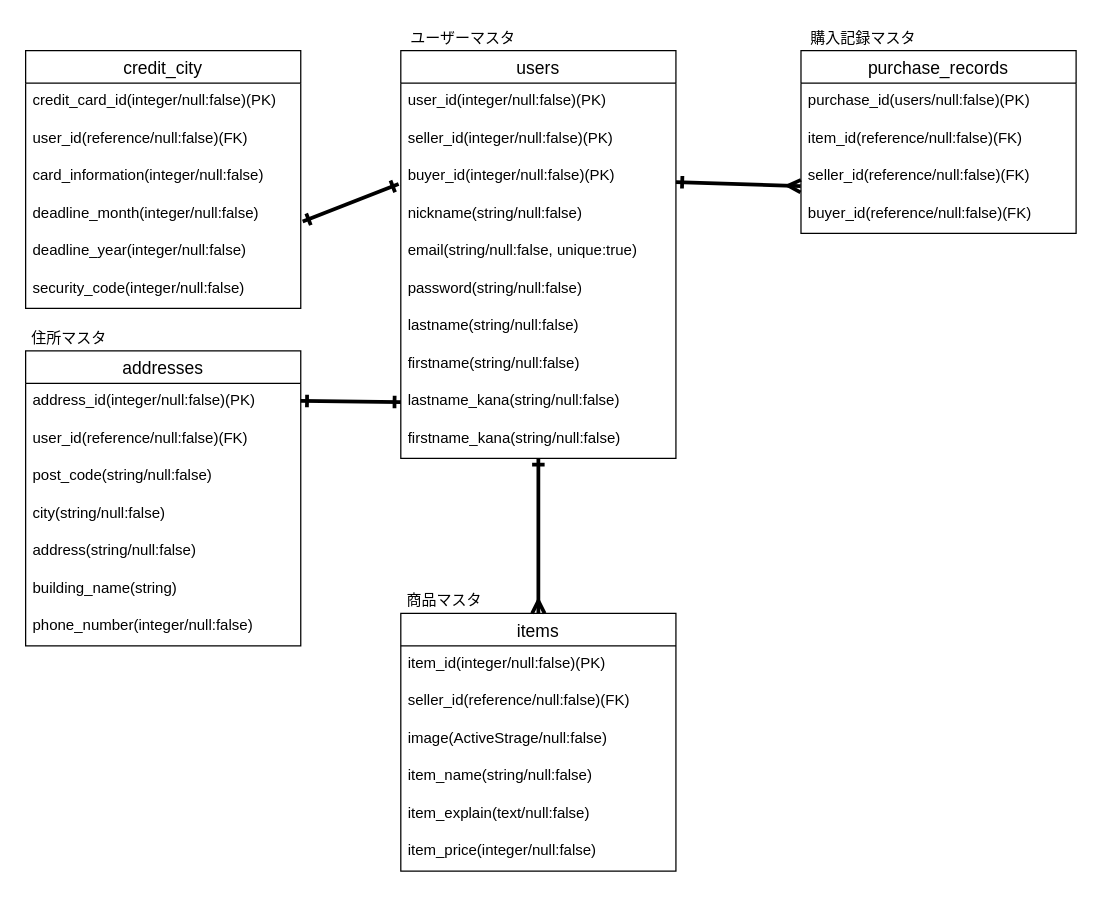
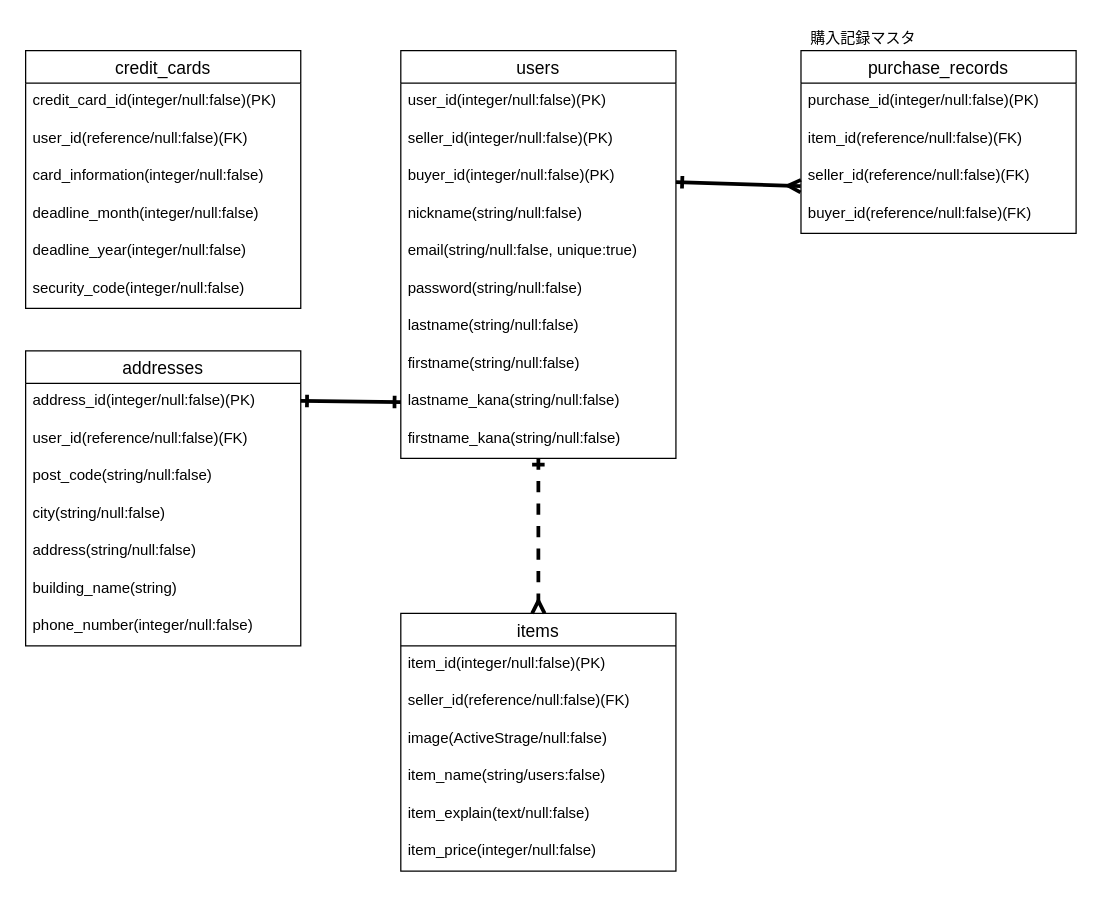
(463, 38) -> none
(163, 68) -> (163, 68)
(936, 100) -> (943, 100)
(350, 203) -> none
(69, 338) -> none
(538, 475) -> (538, 475)
(444, 601) -> none
(513, 775) -> (522, 775)
